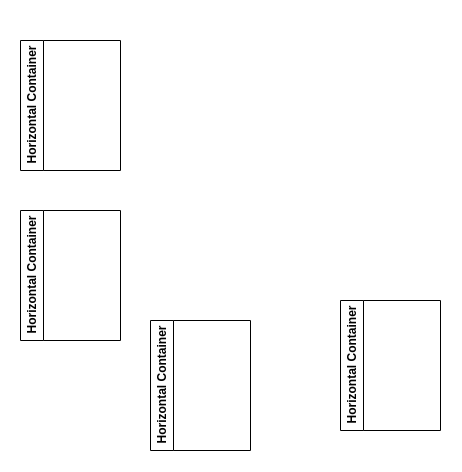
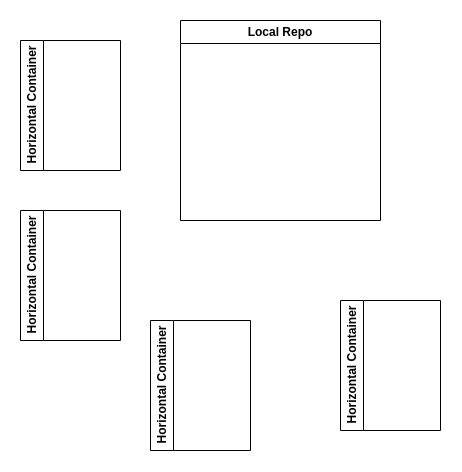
none -> (281, 121)
